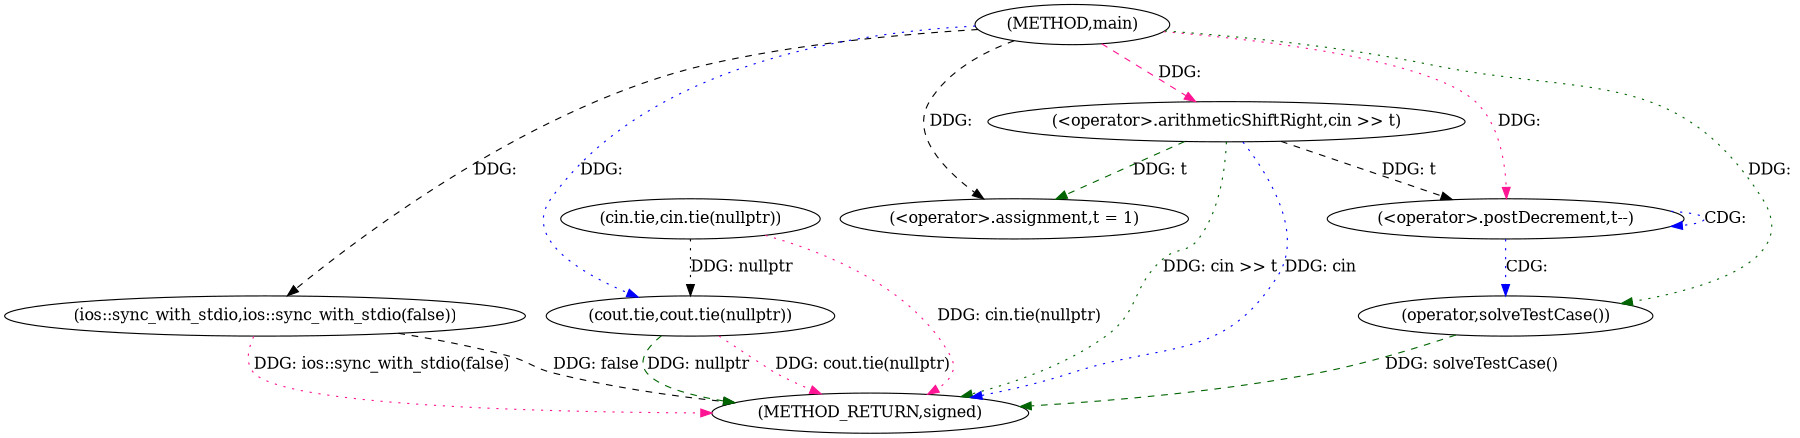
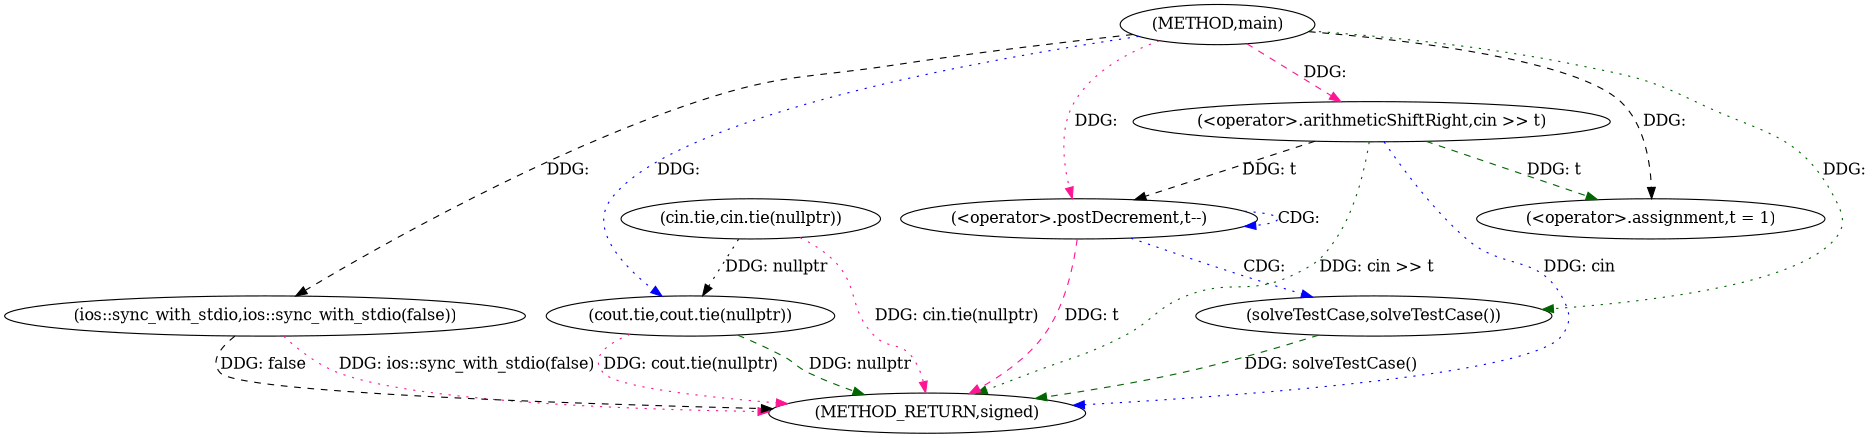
(1506, 316) -> (1374, 316)
none -> (1049, 328)
